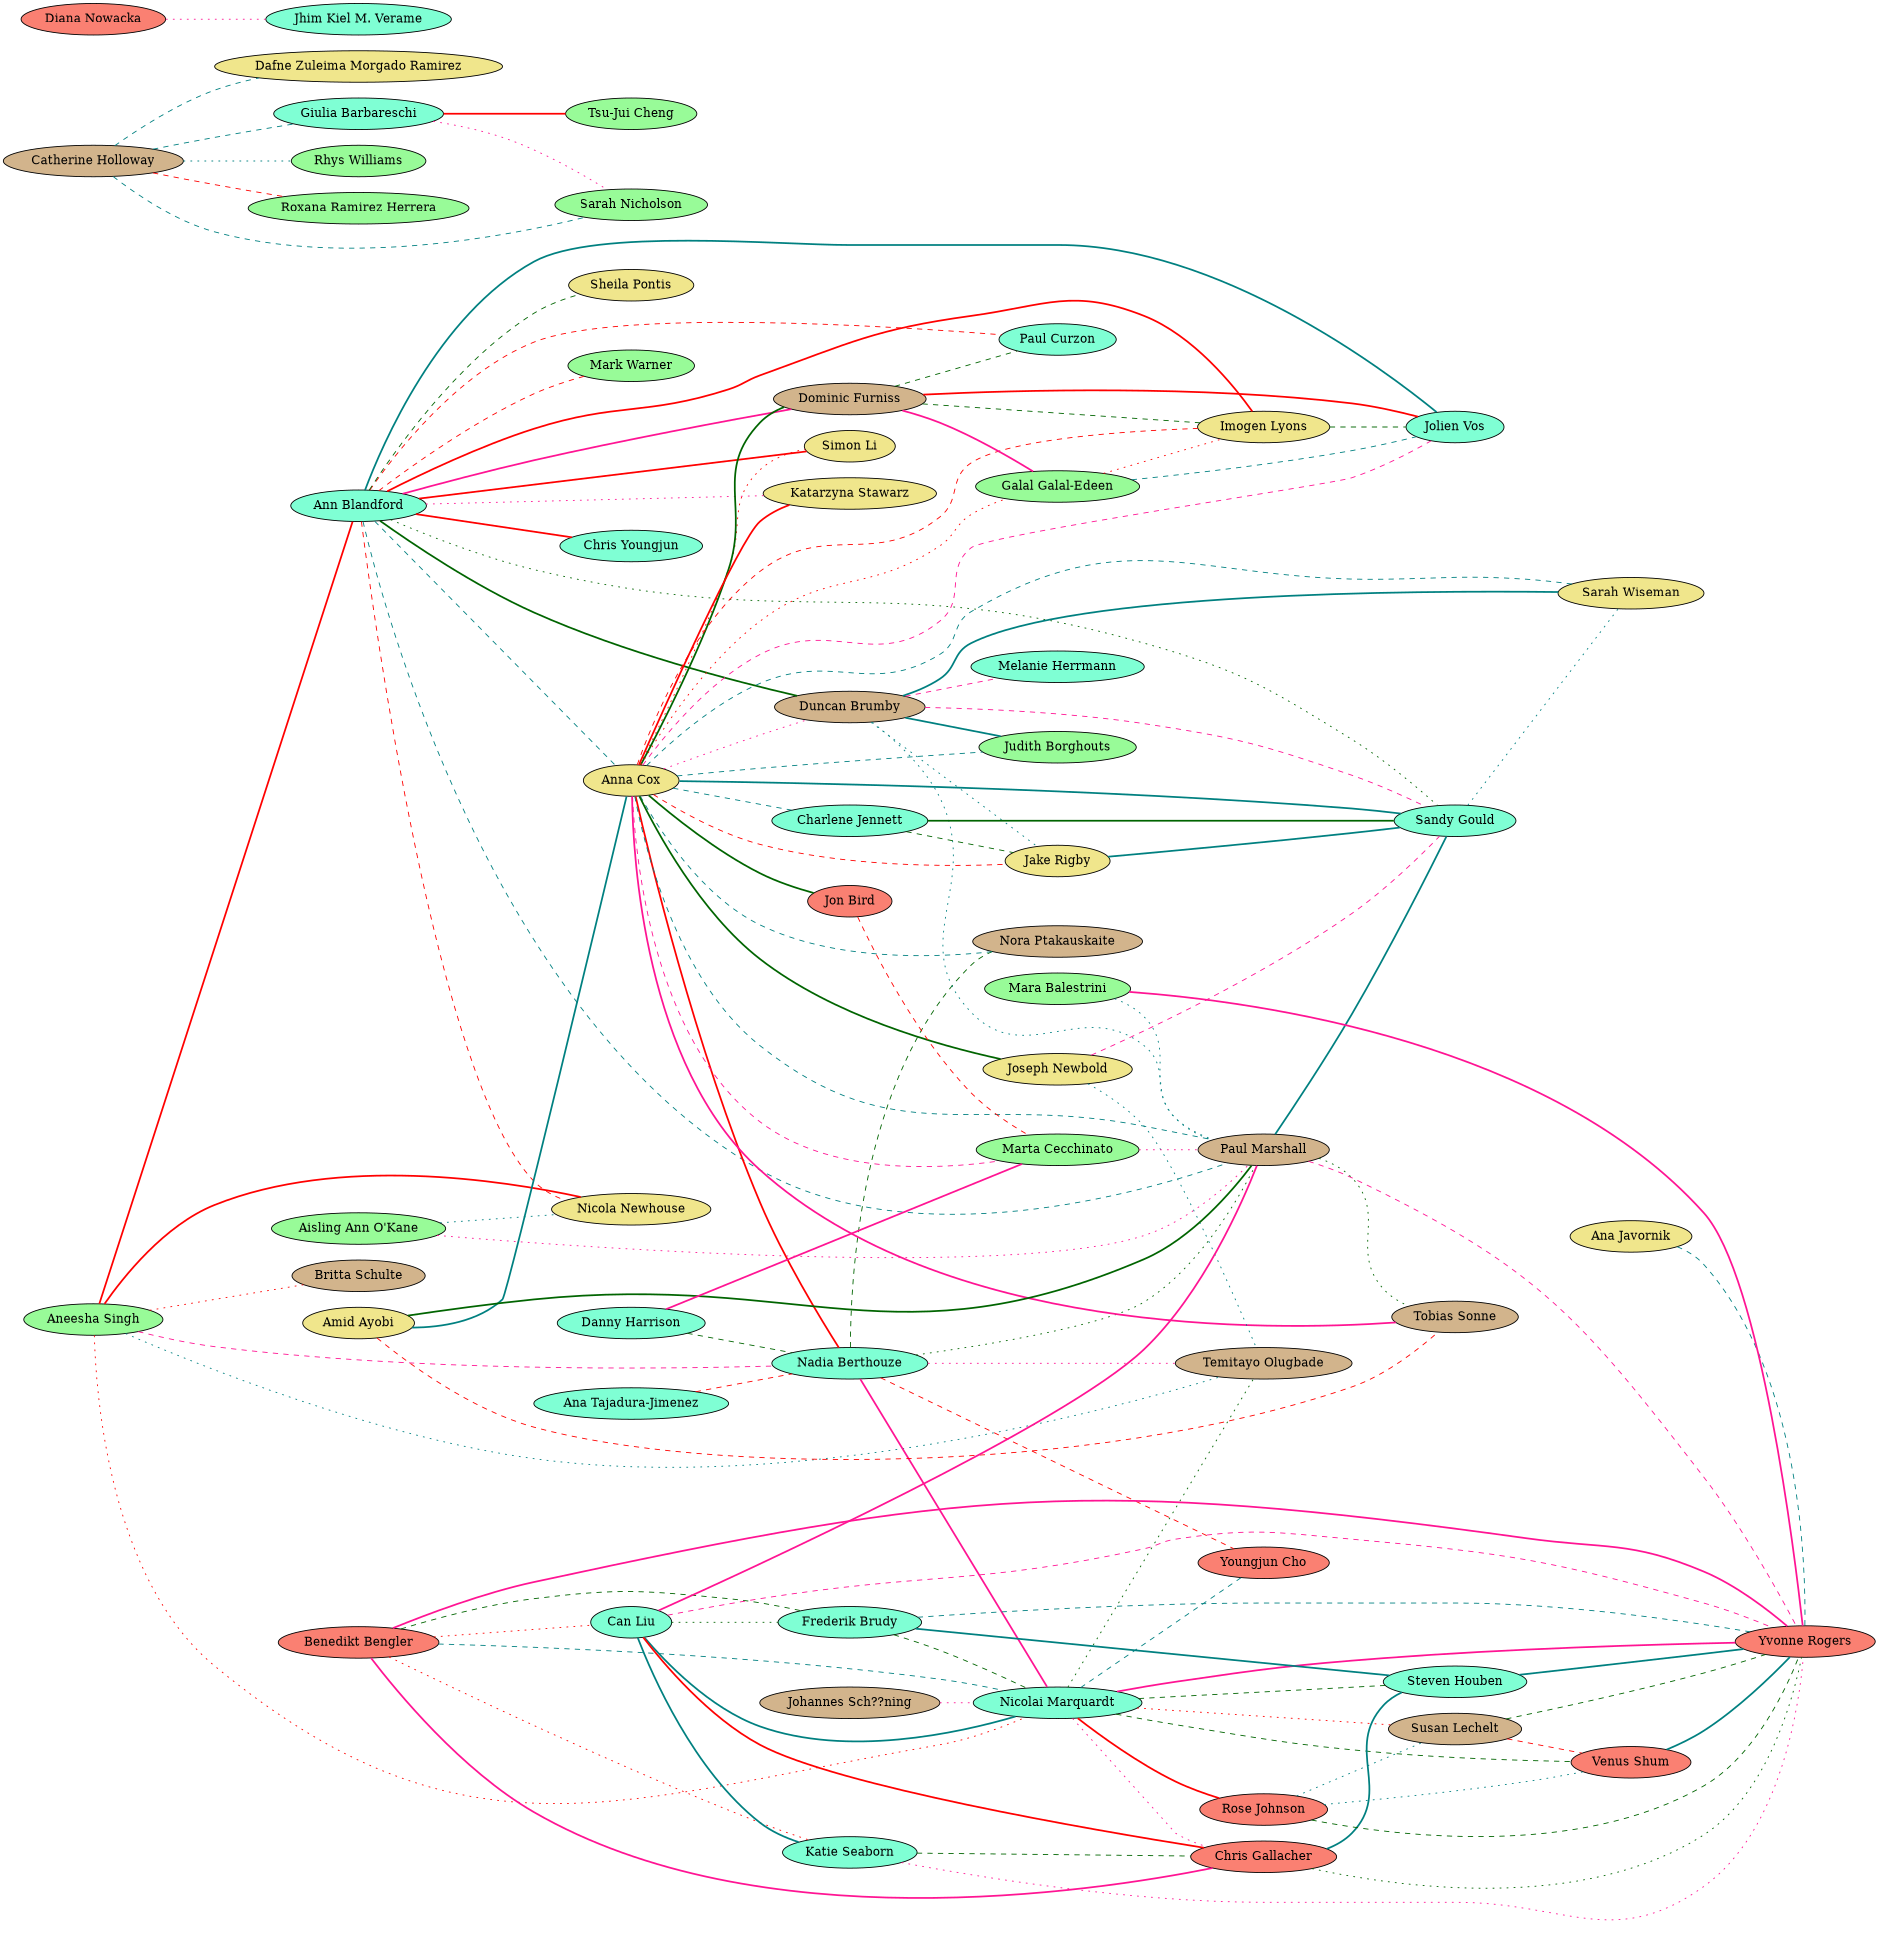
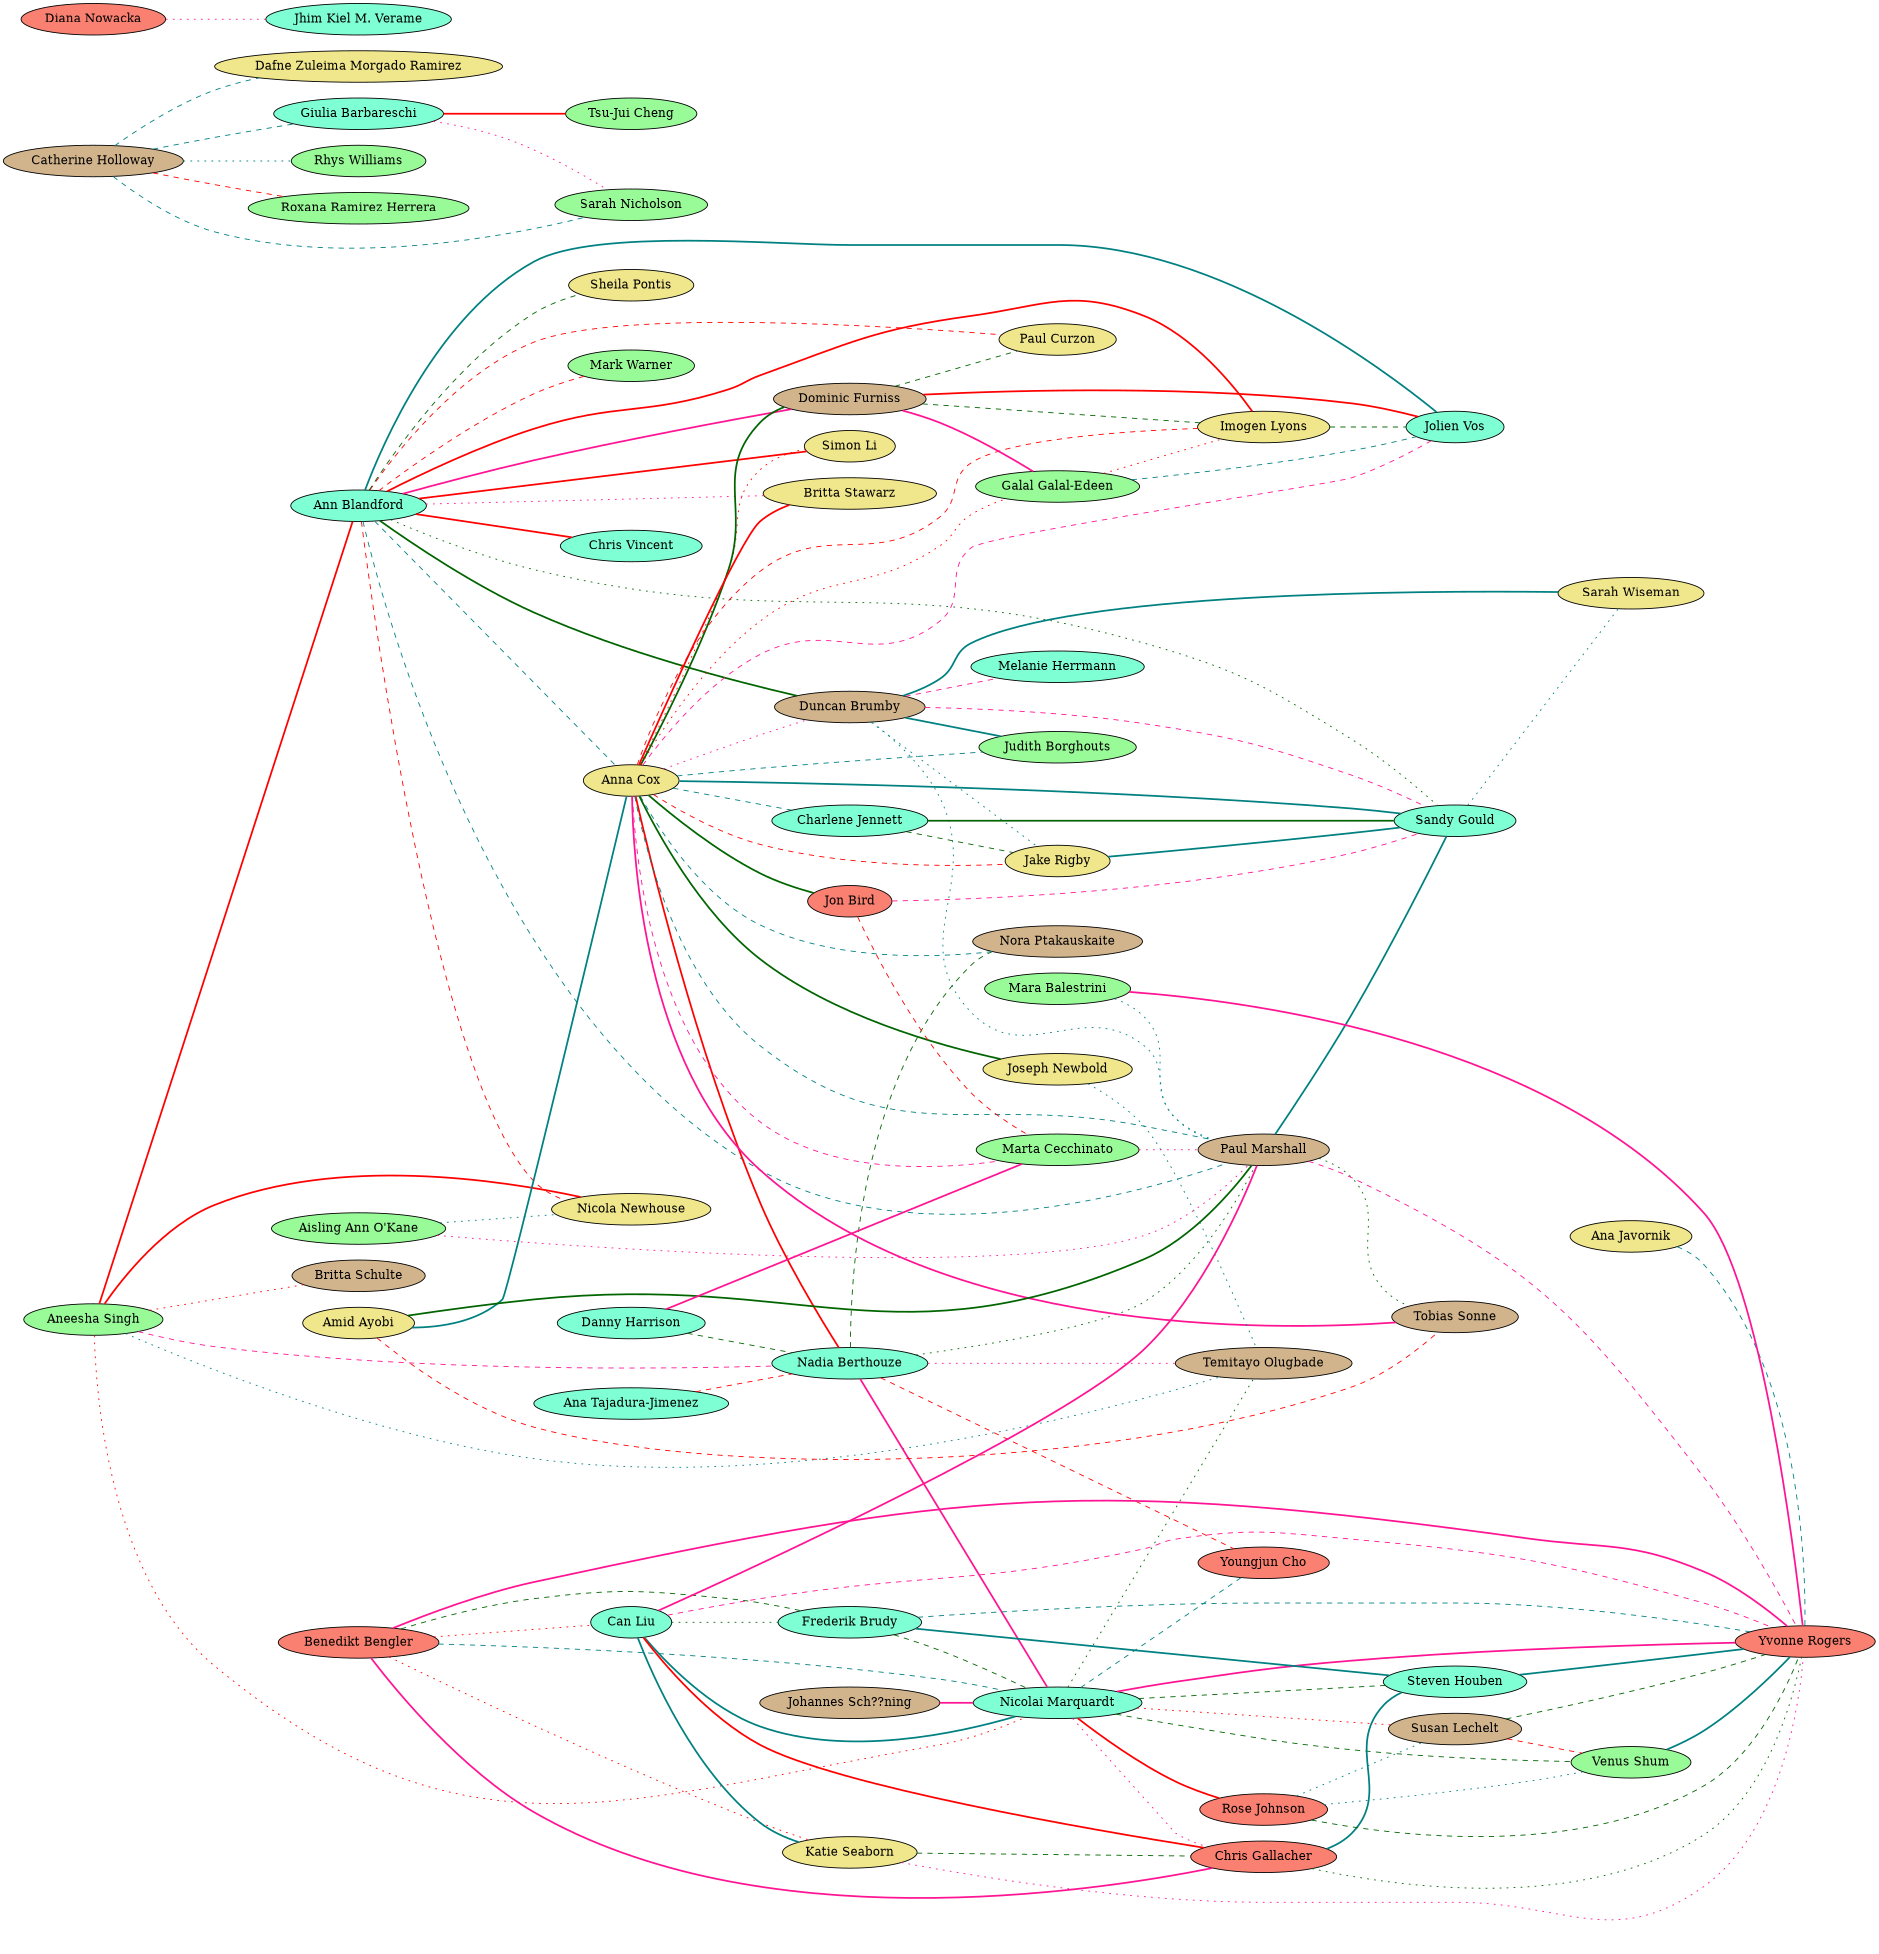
(1058, 340) -> (1058, 340)
(850, 494) -> (850, 494)
(631, 546) -> (631, 546)
(1078, 567) -> none
(1276, 962) -> (1158, 885)
(957, 1703) -> (957, 1703)
(1631, 1762) -> (1631, 1762)
(850, 1852) -> (850, 1852)
